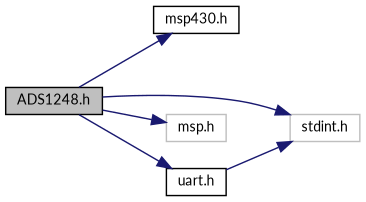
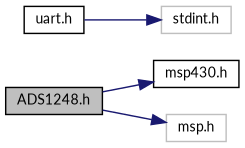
(190, 96) -> none
(119, 138) -> none
